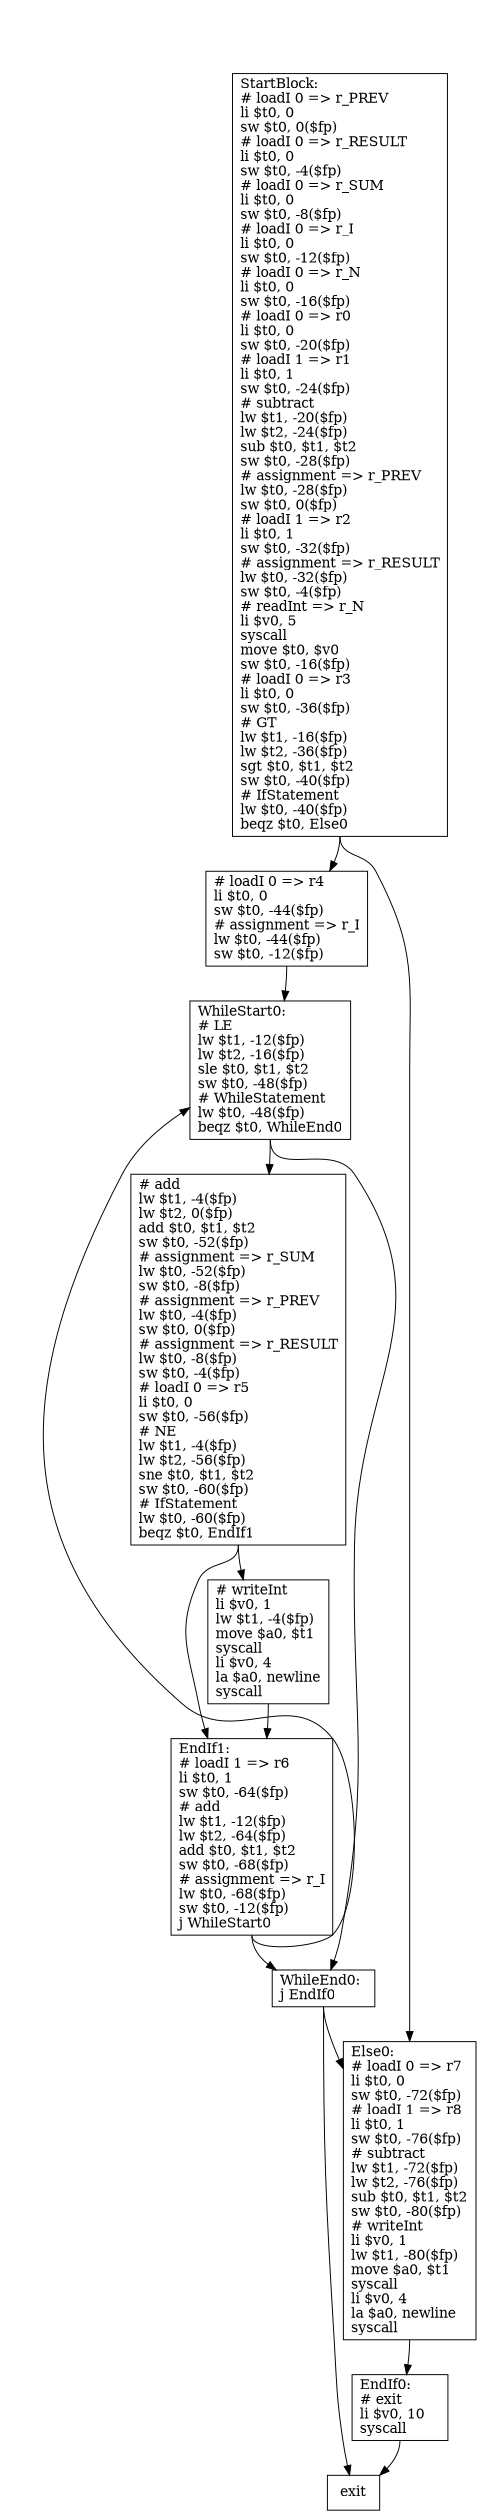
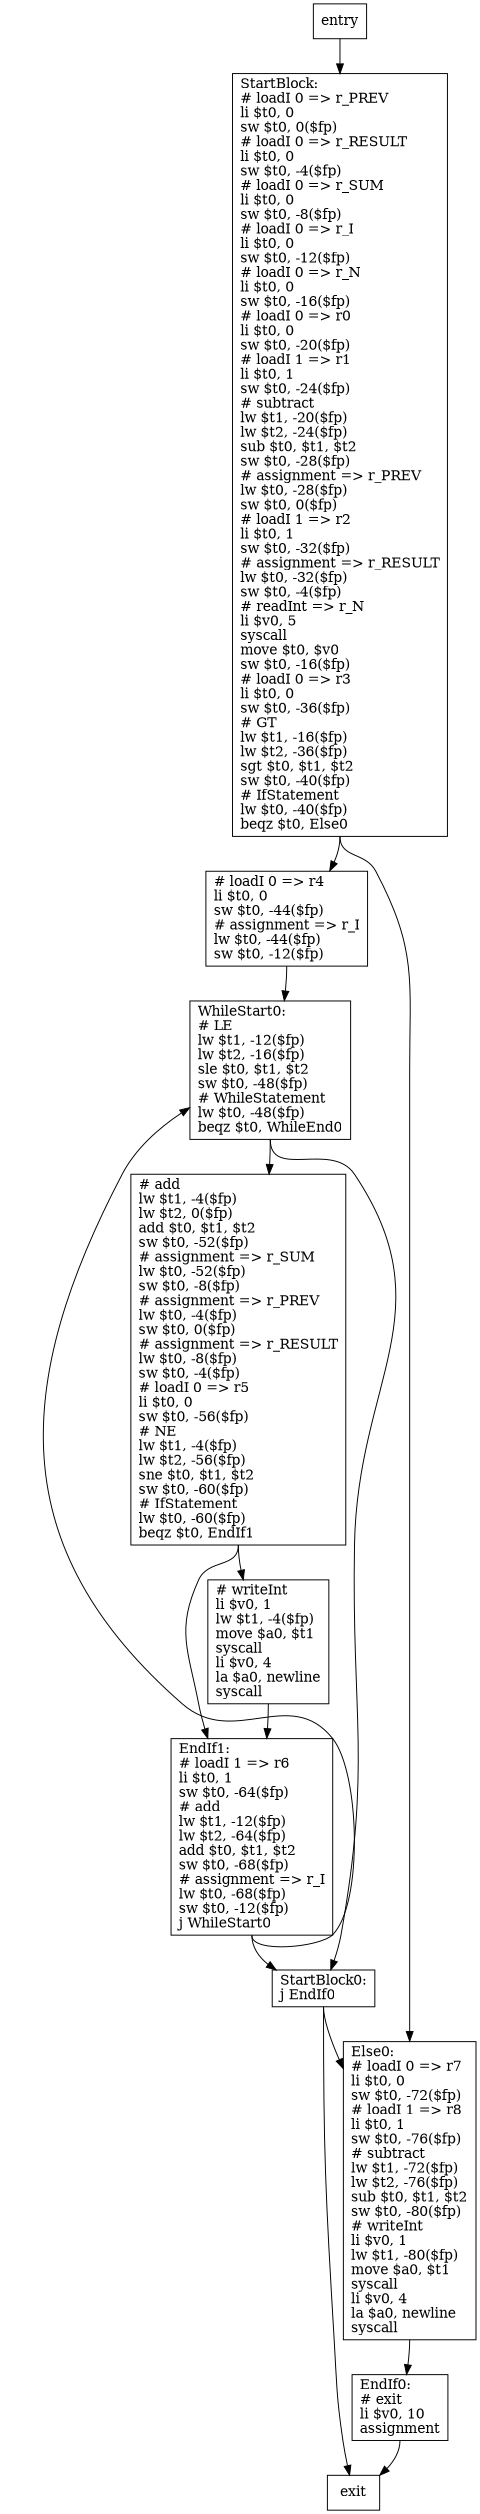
none -> (340, 21)
(324, 1988) -> (324, 1988)
(400, 2408) -> (400, 2408)
